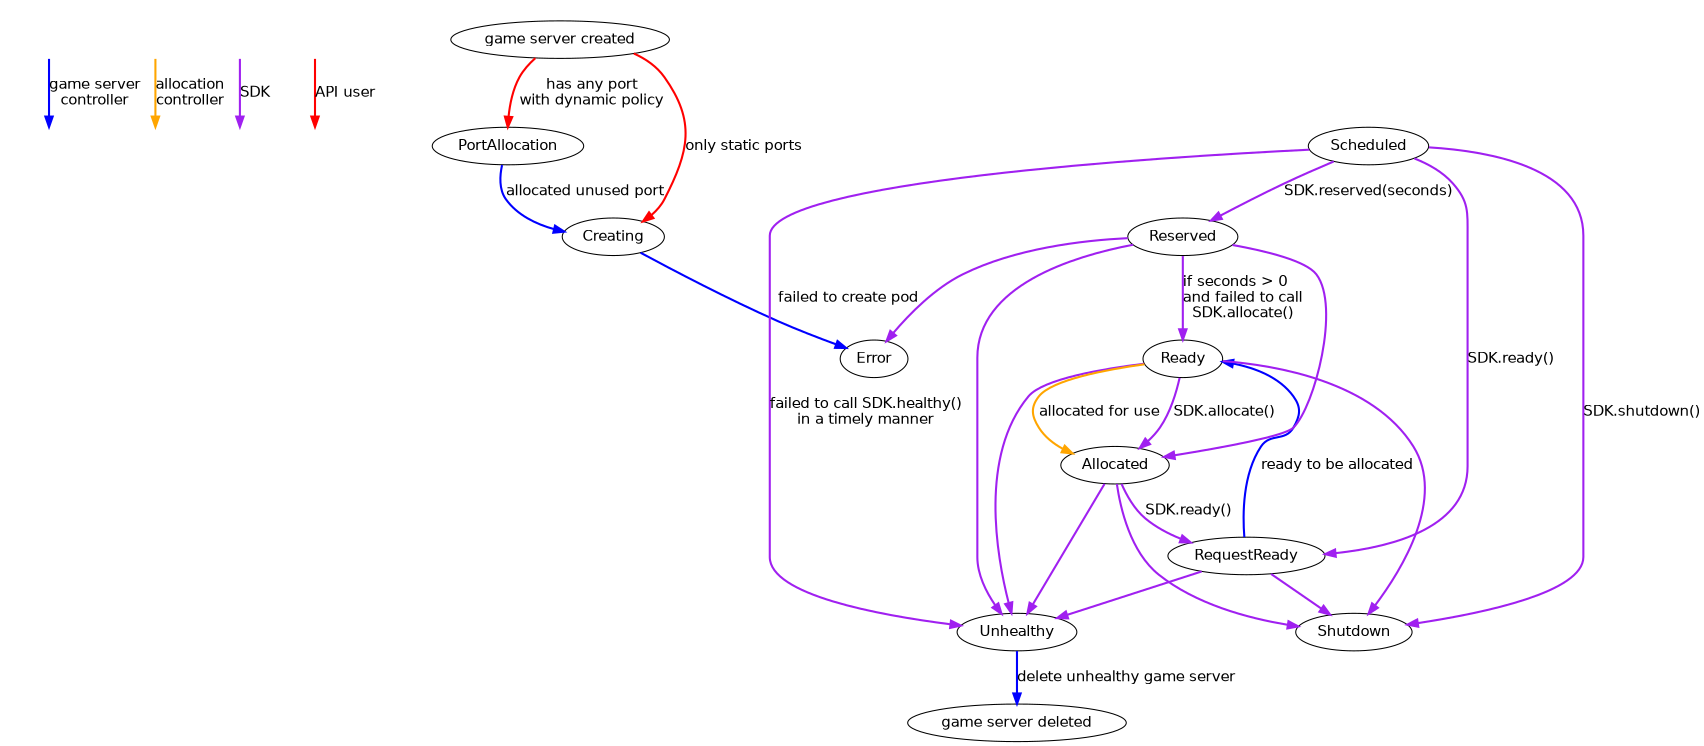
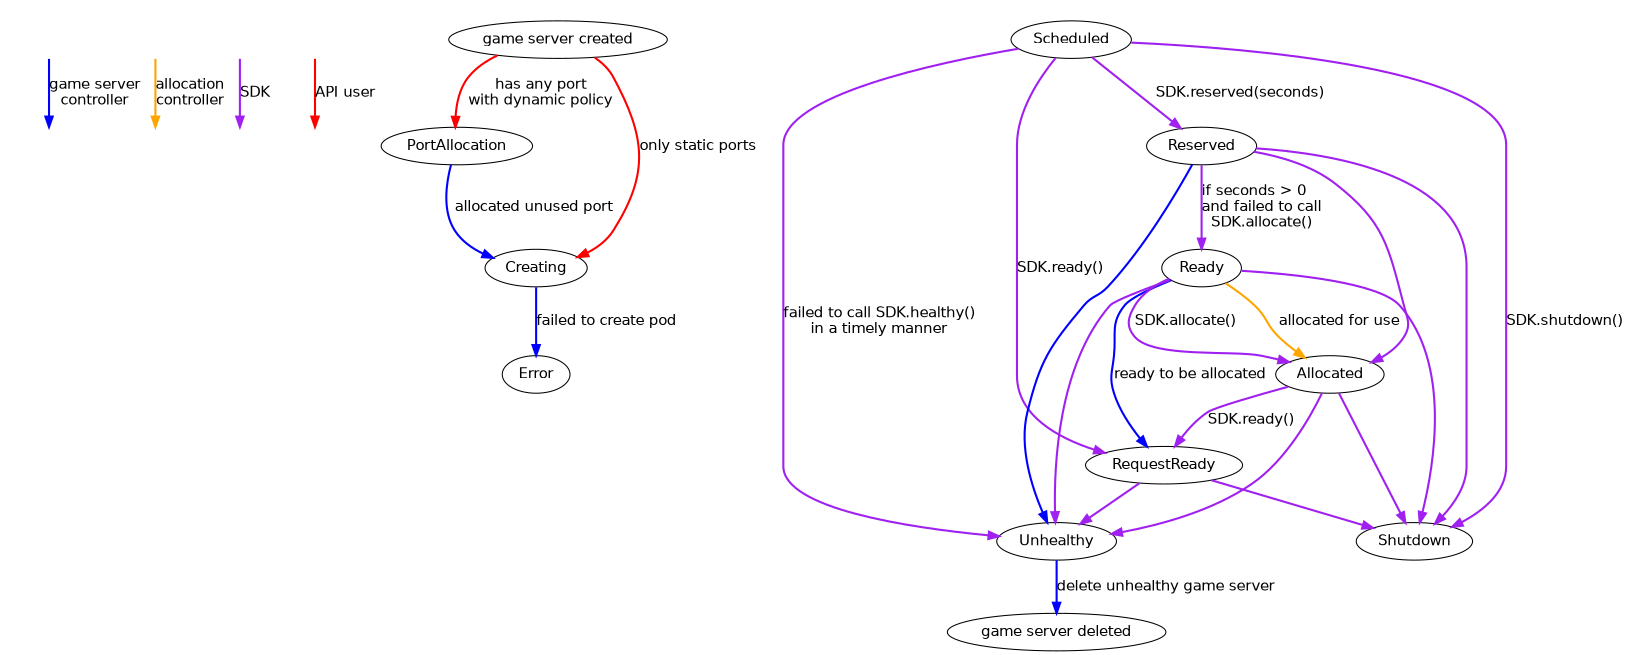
(999, 260) -> (1466, 263)
(977, 380) -> (1069, 323)
(1262, 446) -> (1114, 348)
